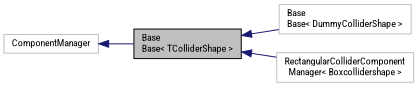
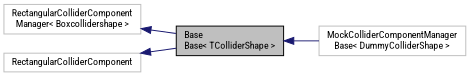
(345, 19) -> (392, 41)
(51, 44) -> (72, 63)
(264, 55) -> (163, 32)
